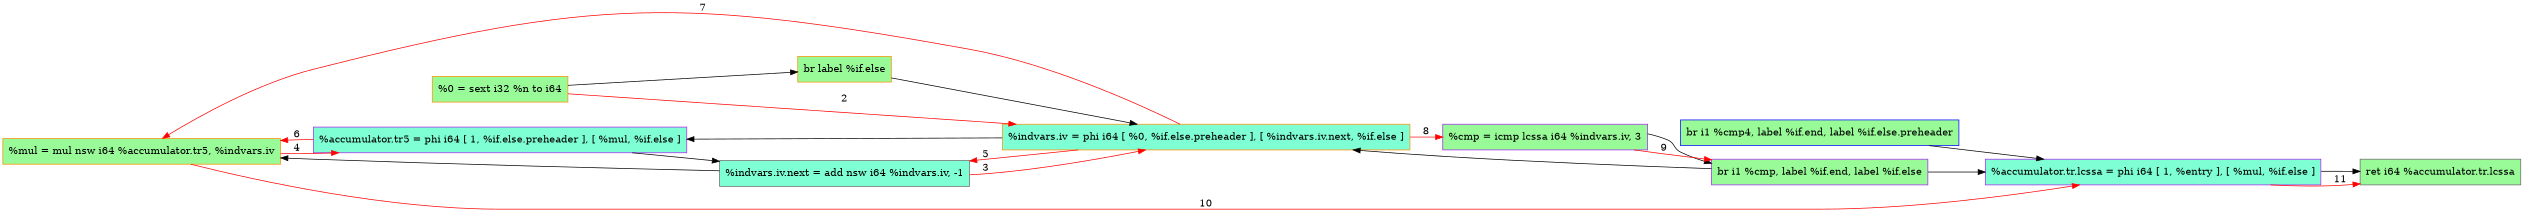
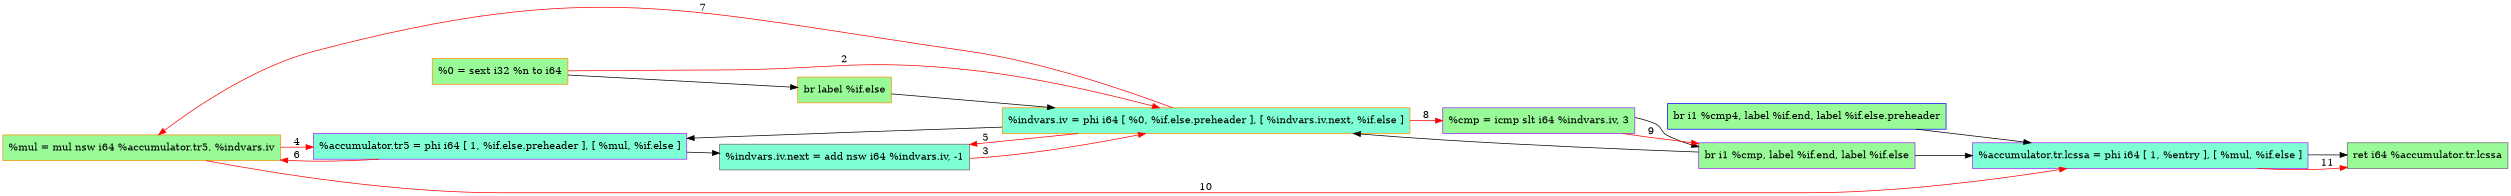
(1545, 137) -> (1539, 121)
(504, 165) -> none
